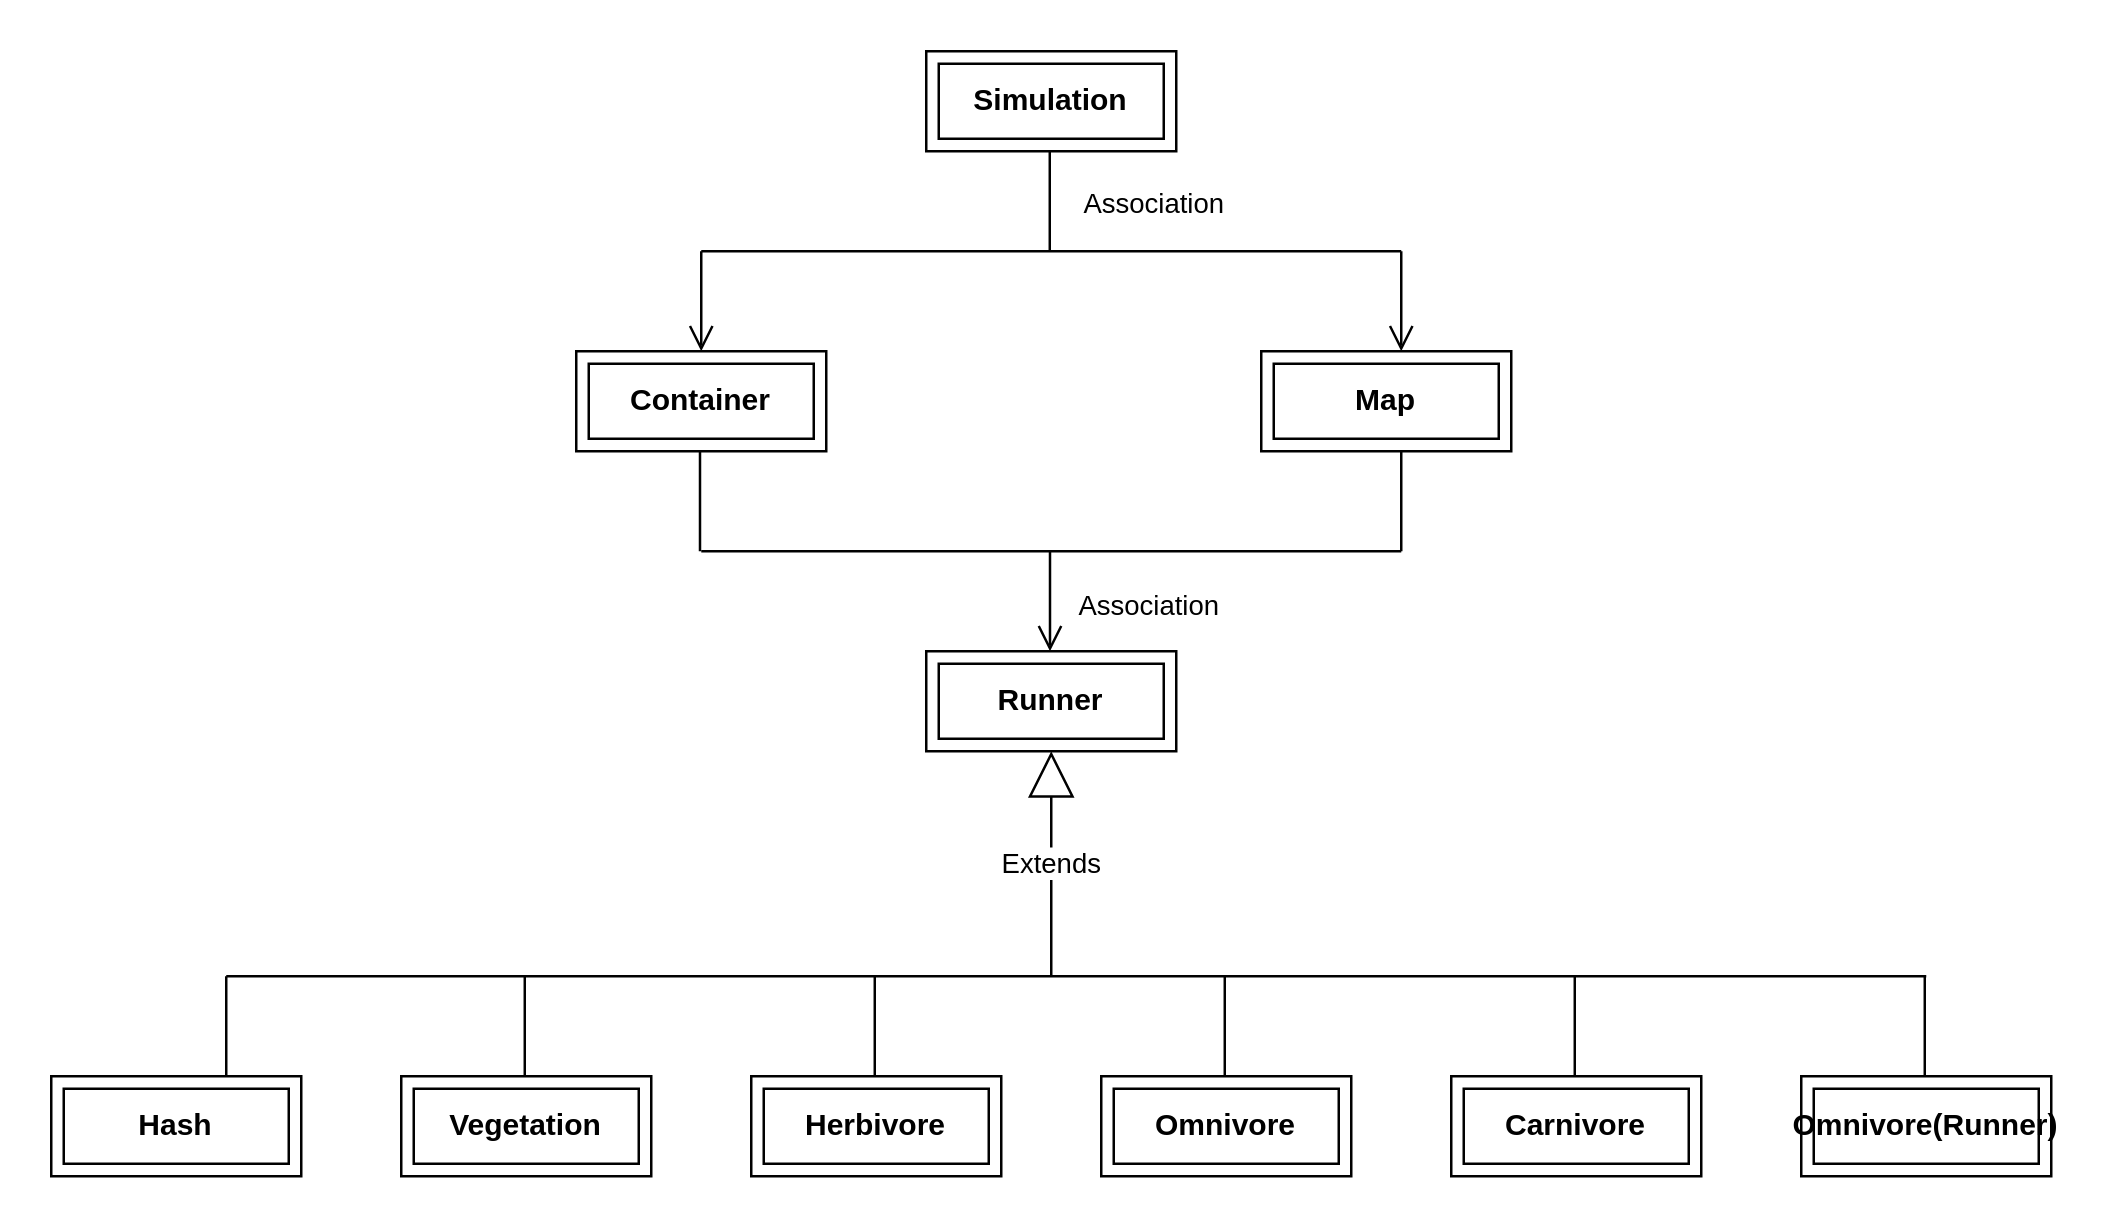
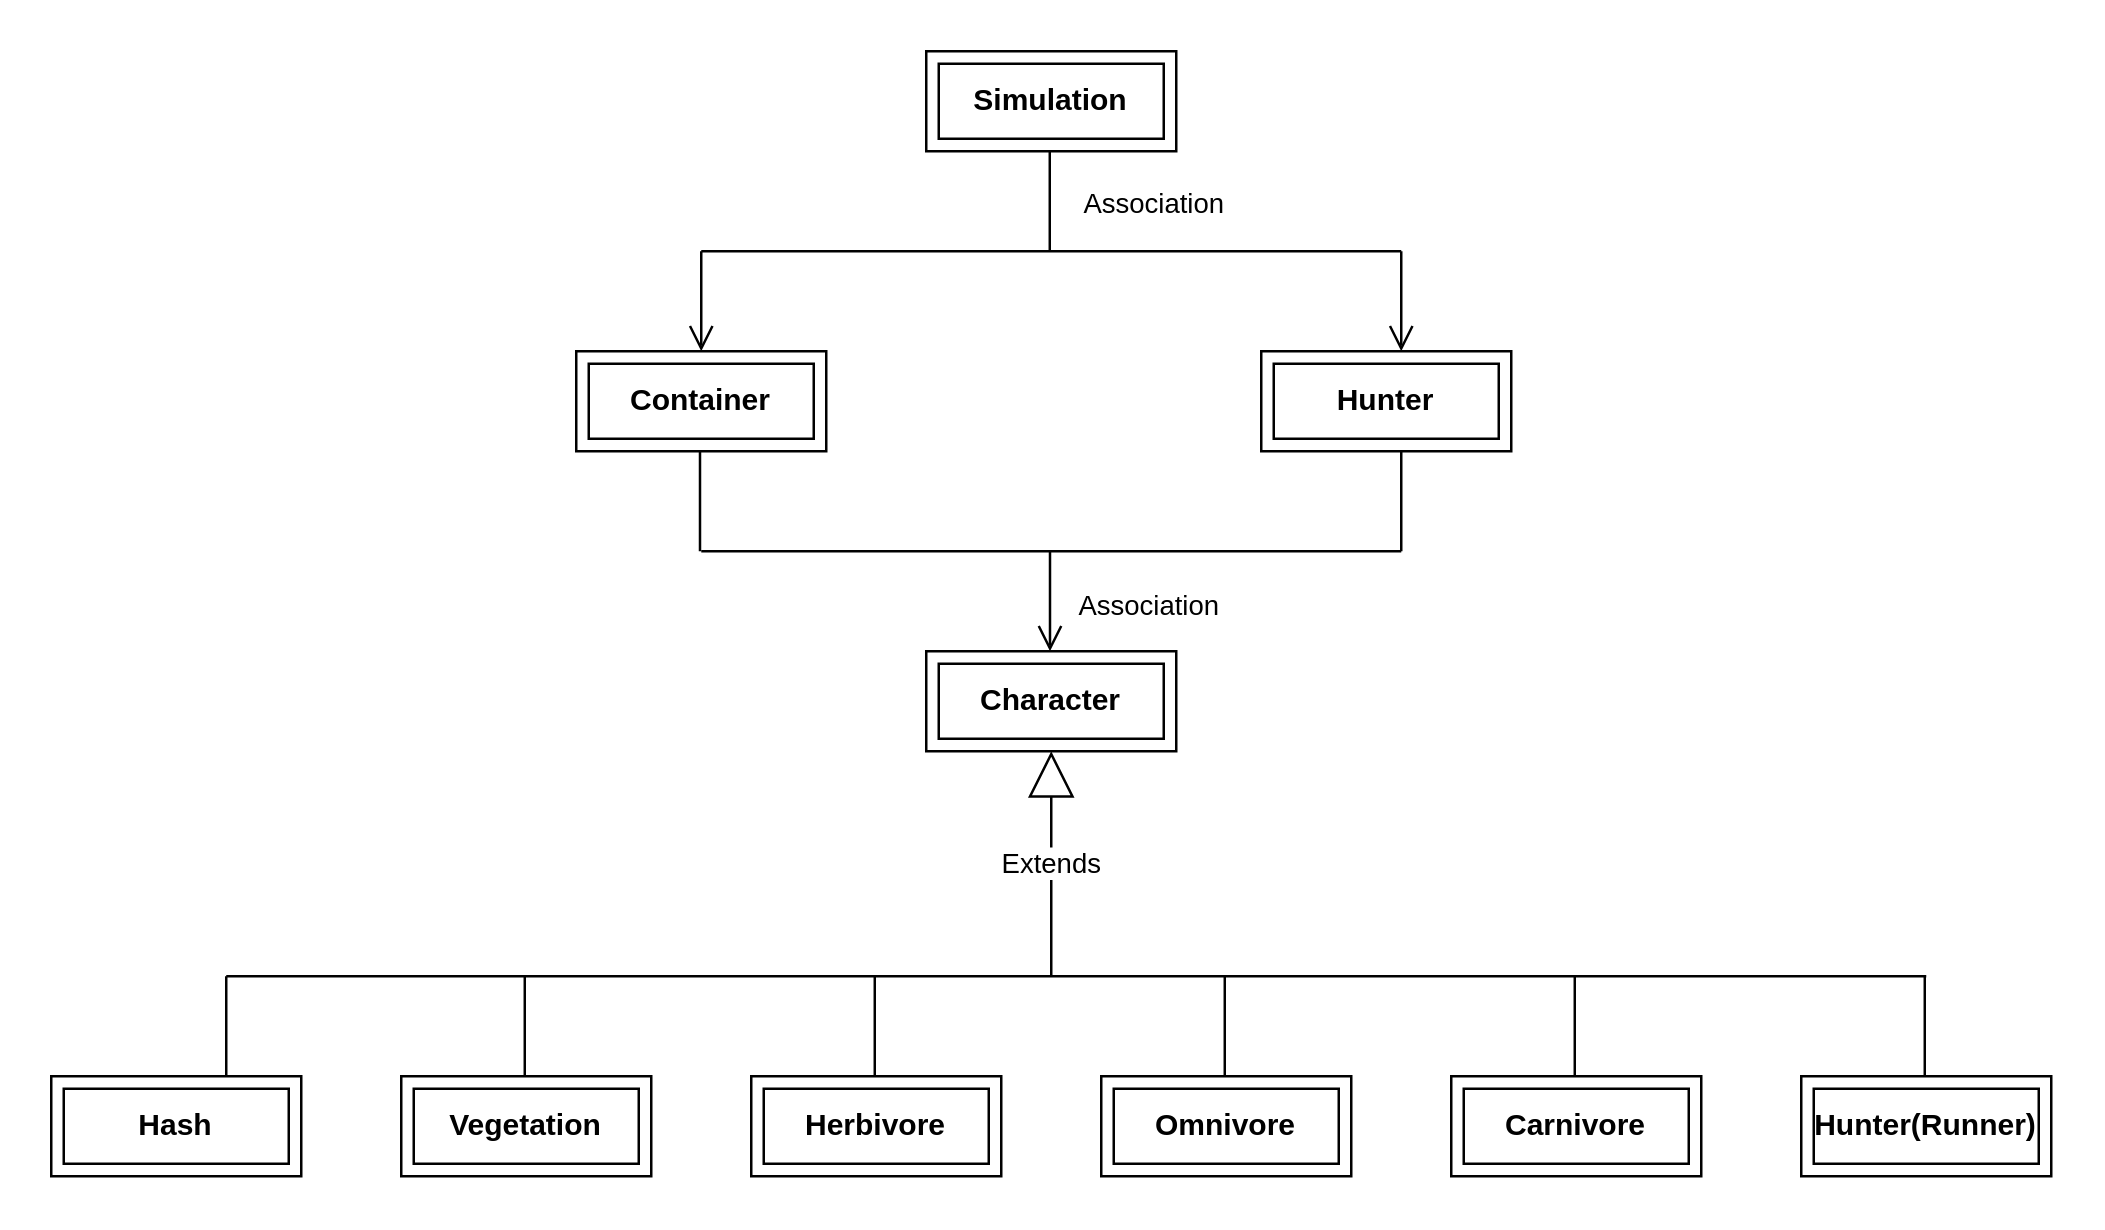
(1386, 401) -> (1386, 401)
(1051, 701) -> (1051, 701)
(1926, 1126) -> (1926, 1126)
